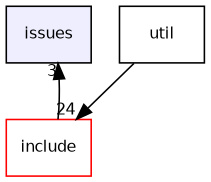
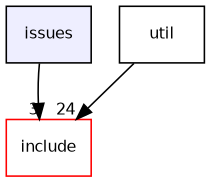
(59, 99) -> (38, 83)
